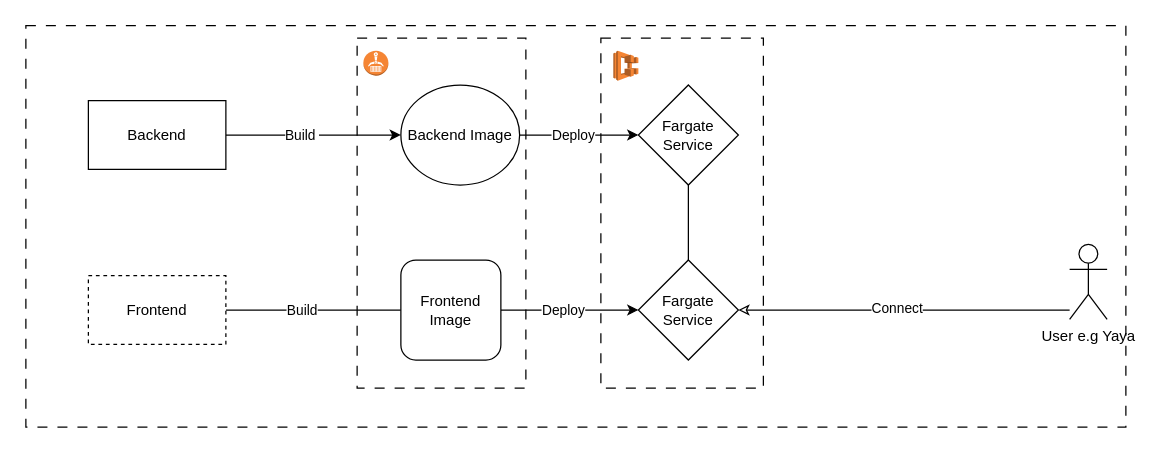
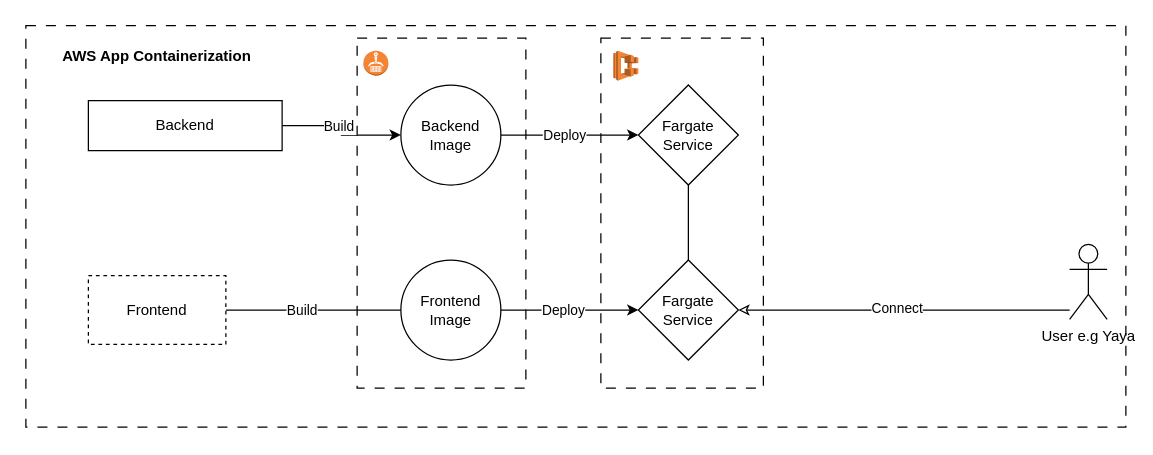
none -> (157, 57)
(157, 135) -> (185, 126)
(460, 135) -> (451, 135)
(451, 310) -> (451, 310)
